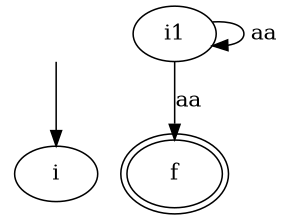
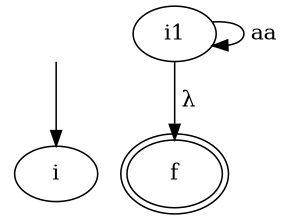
(185, 101) -> (185, 101)
